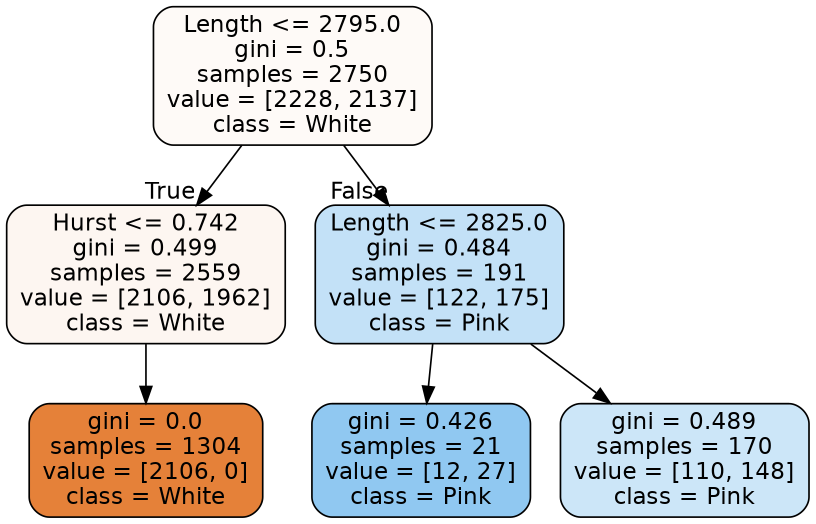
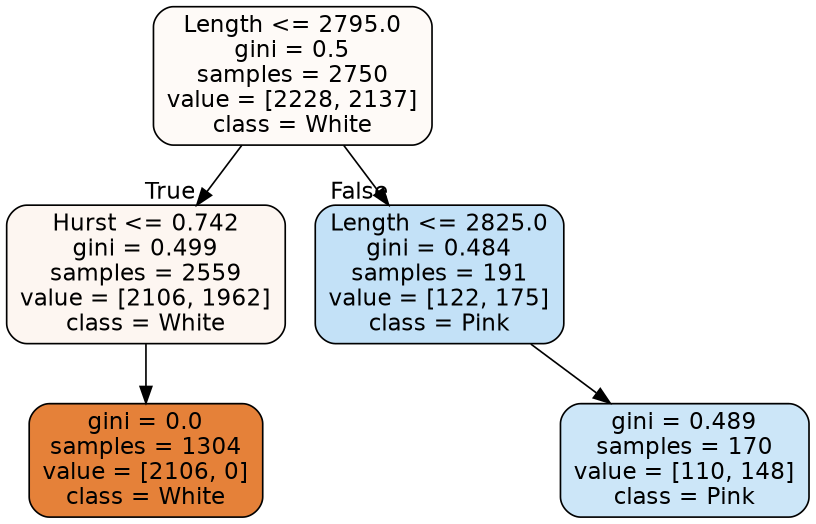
(421, 460) -> none
